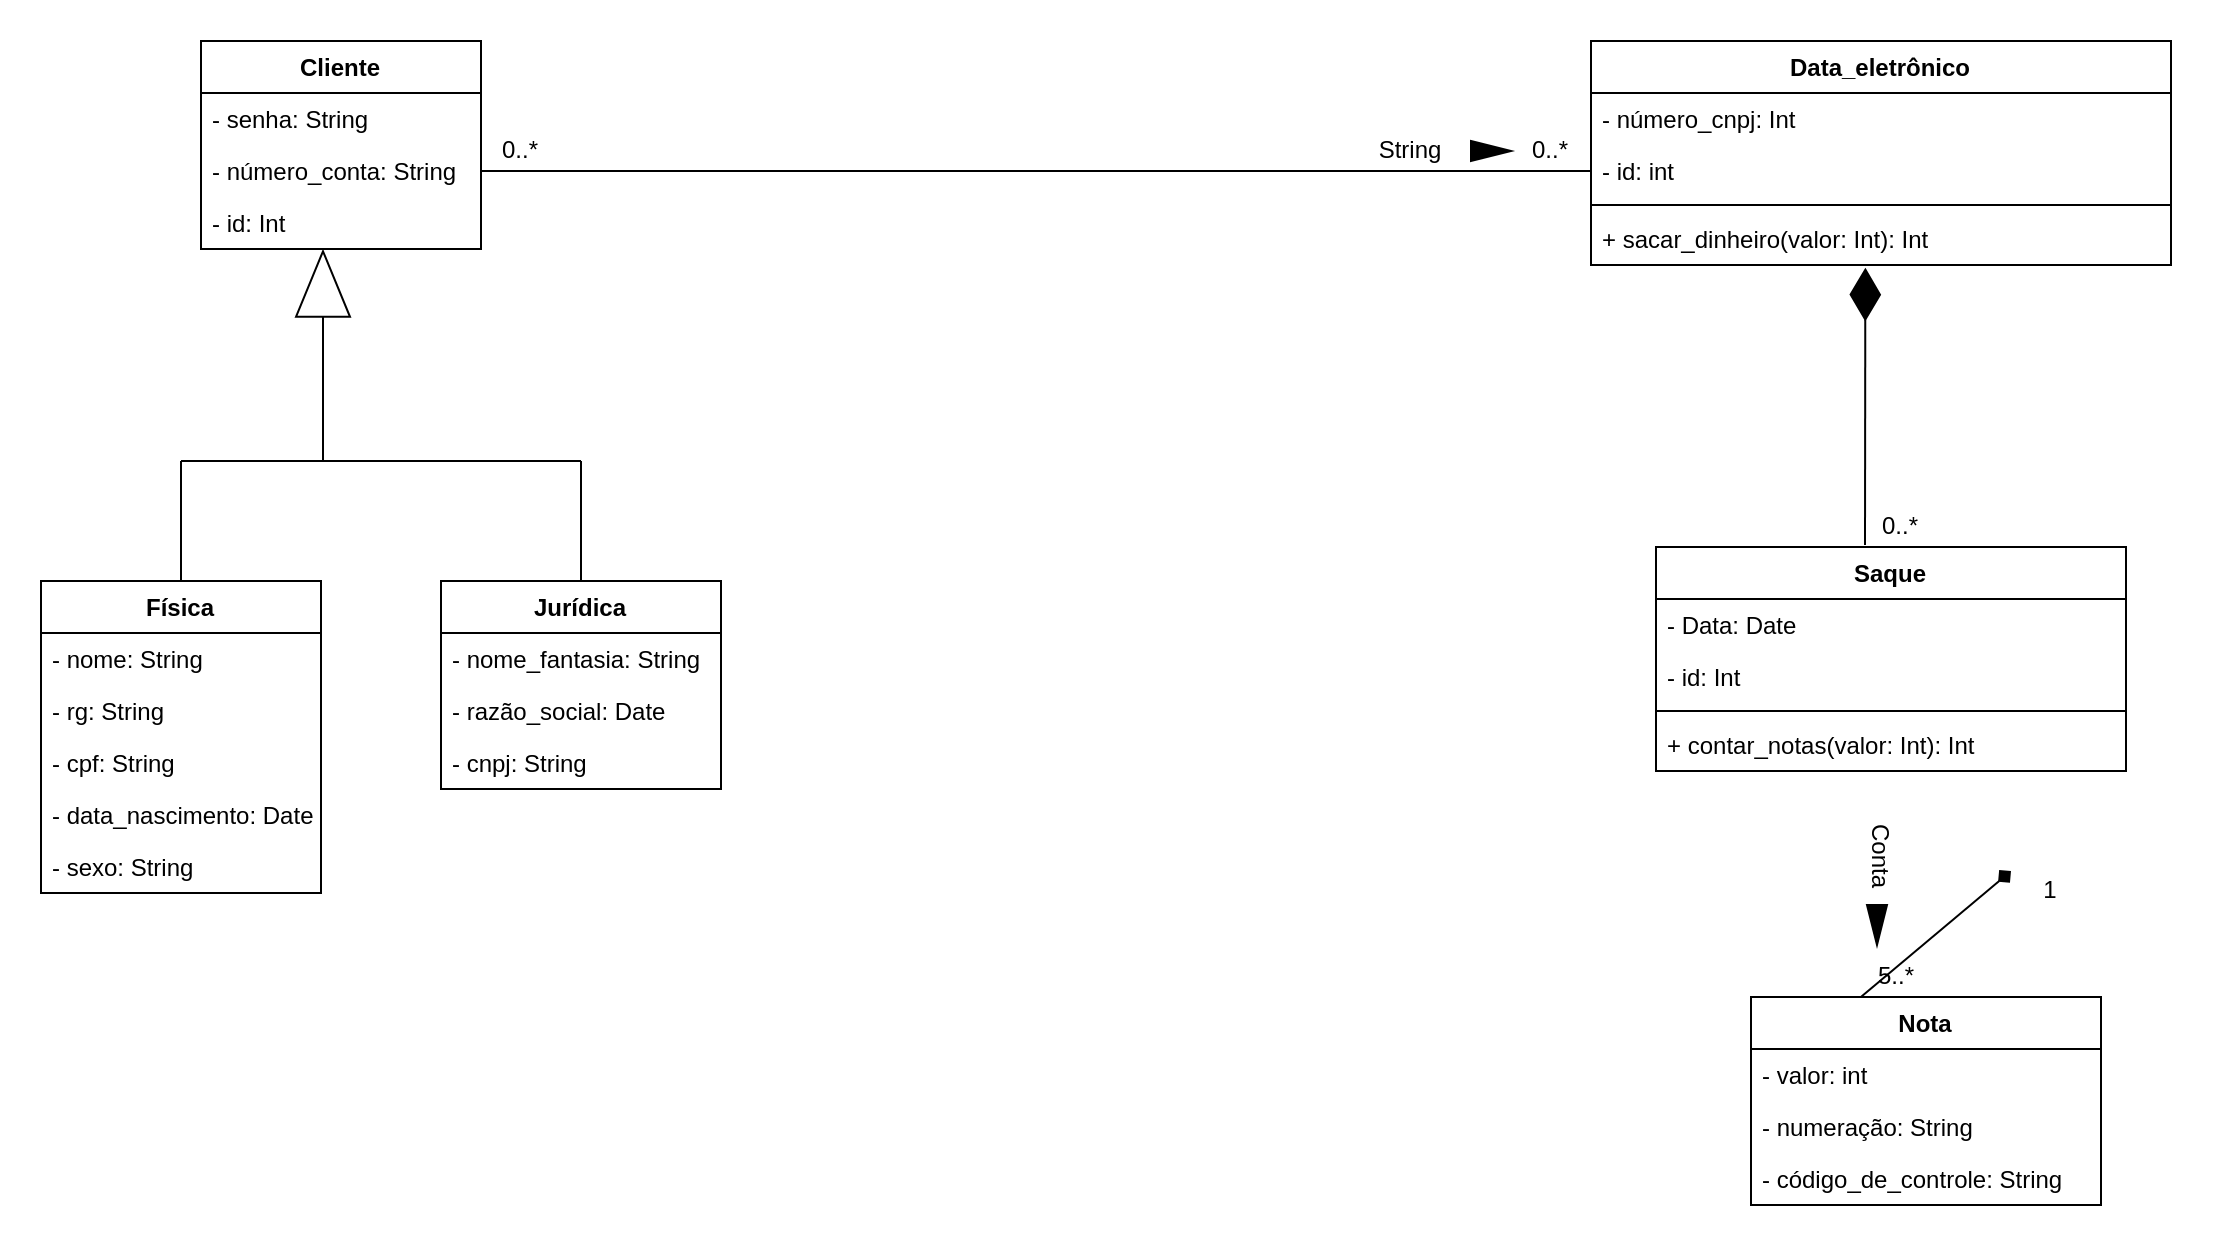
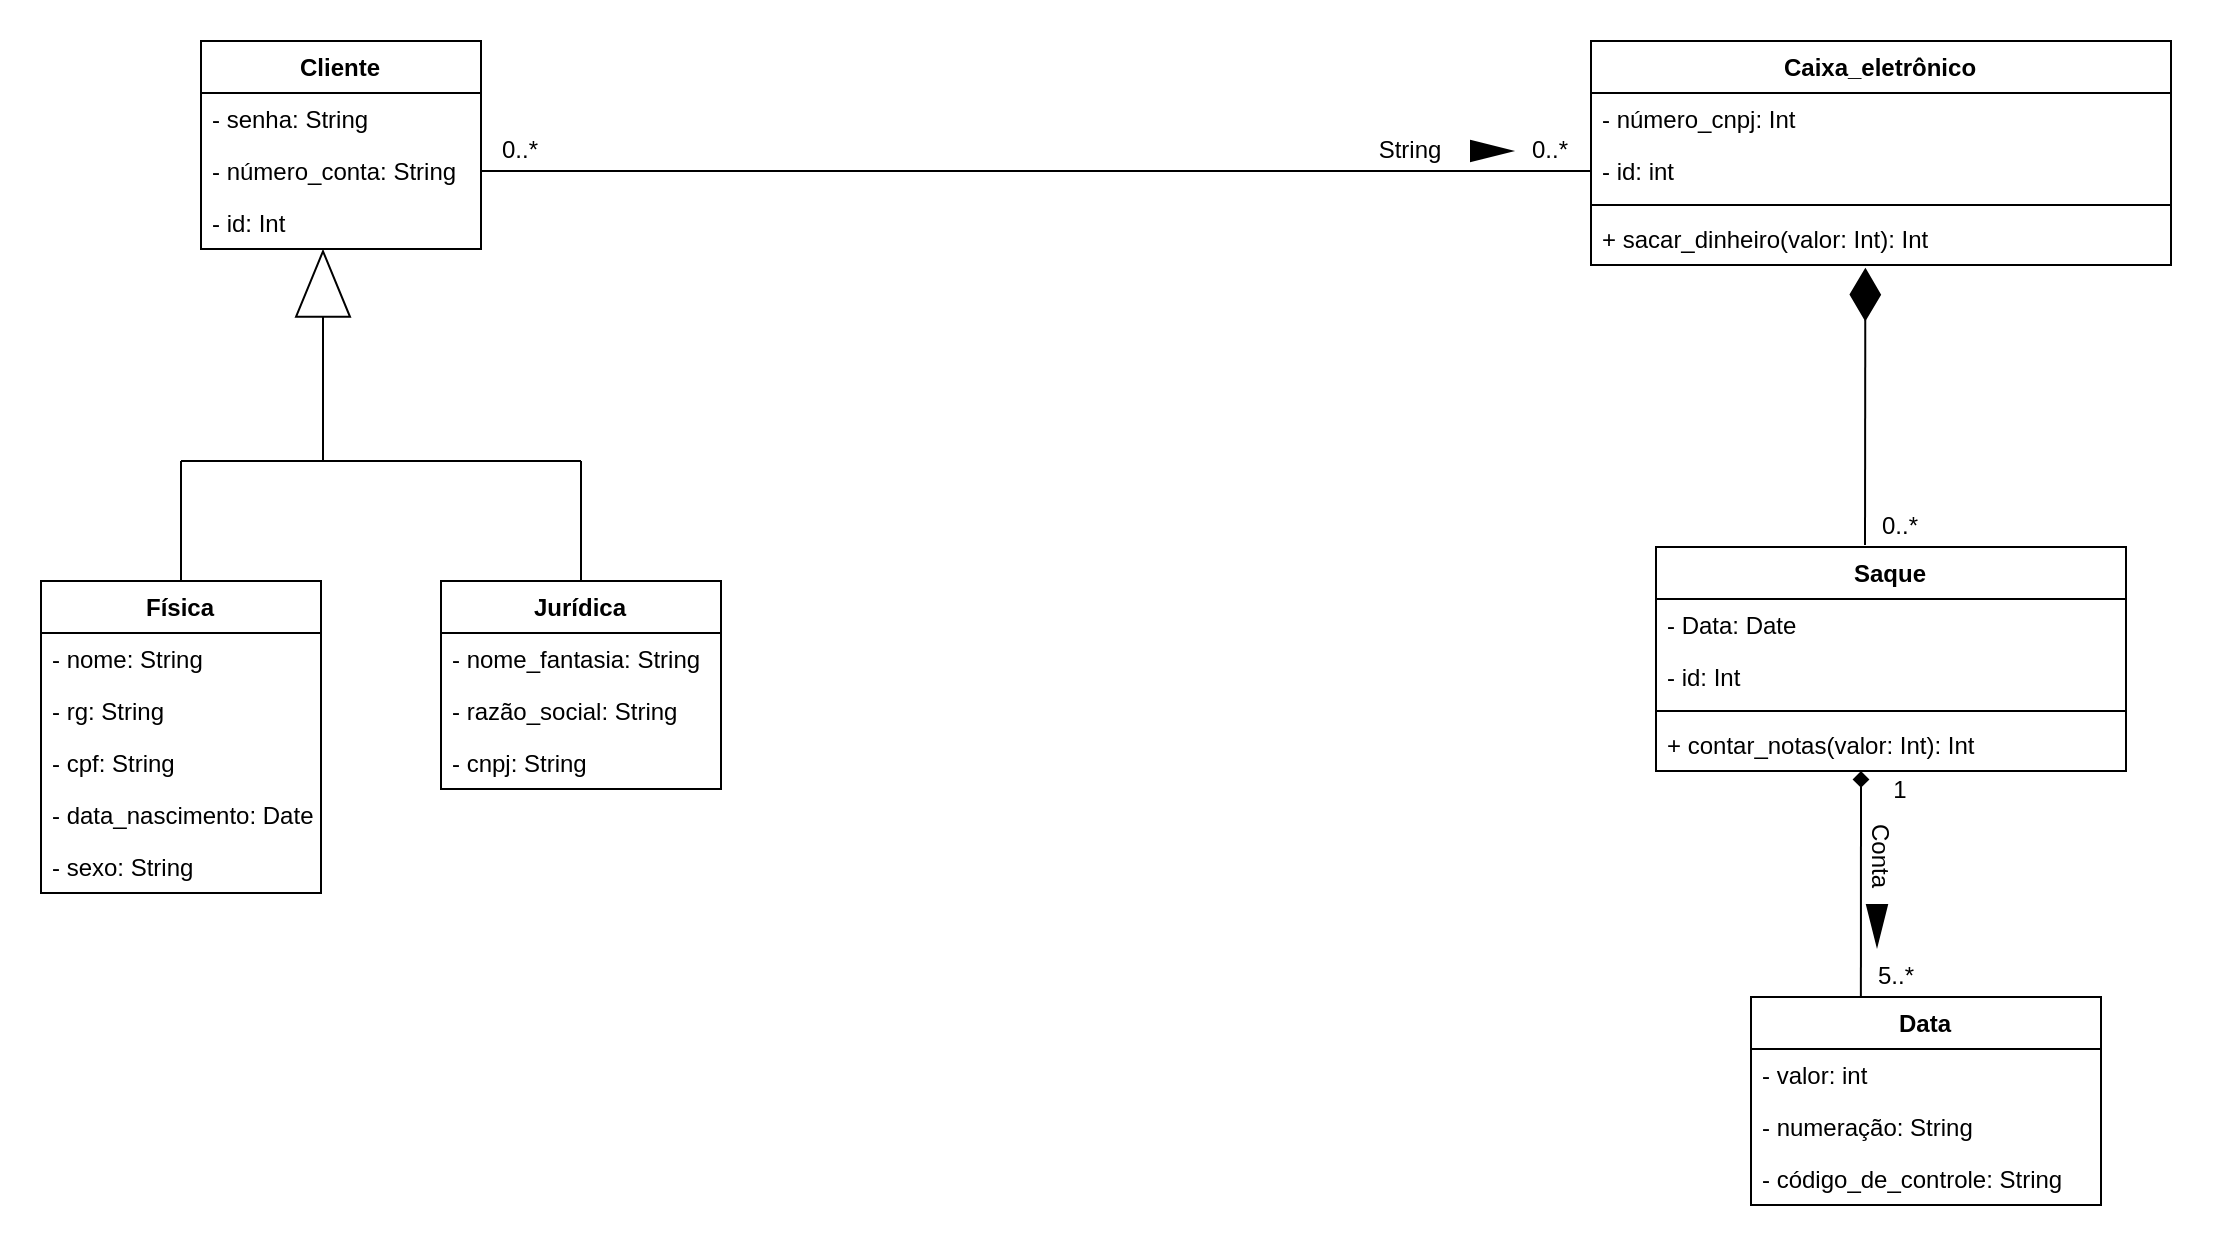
(1880, 68) -> (1880, 68)
(571, 712) -> (581, 712)
(2051, 891) -> (1901, 791)
(1925, 1024) -> (1925, 1024)
